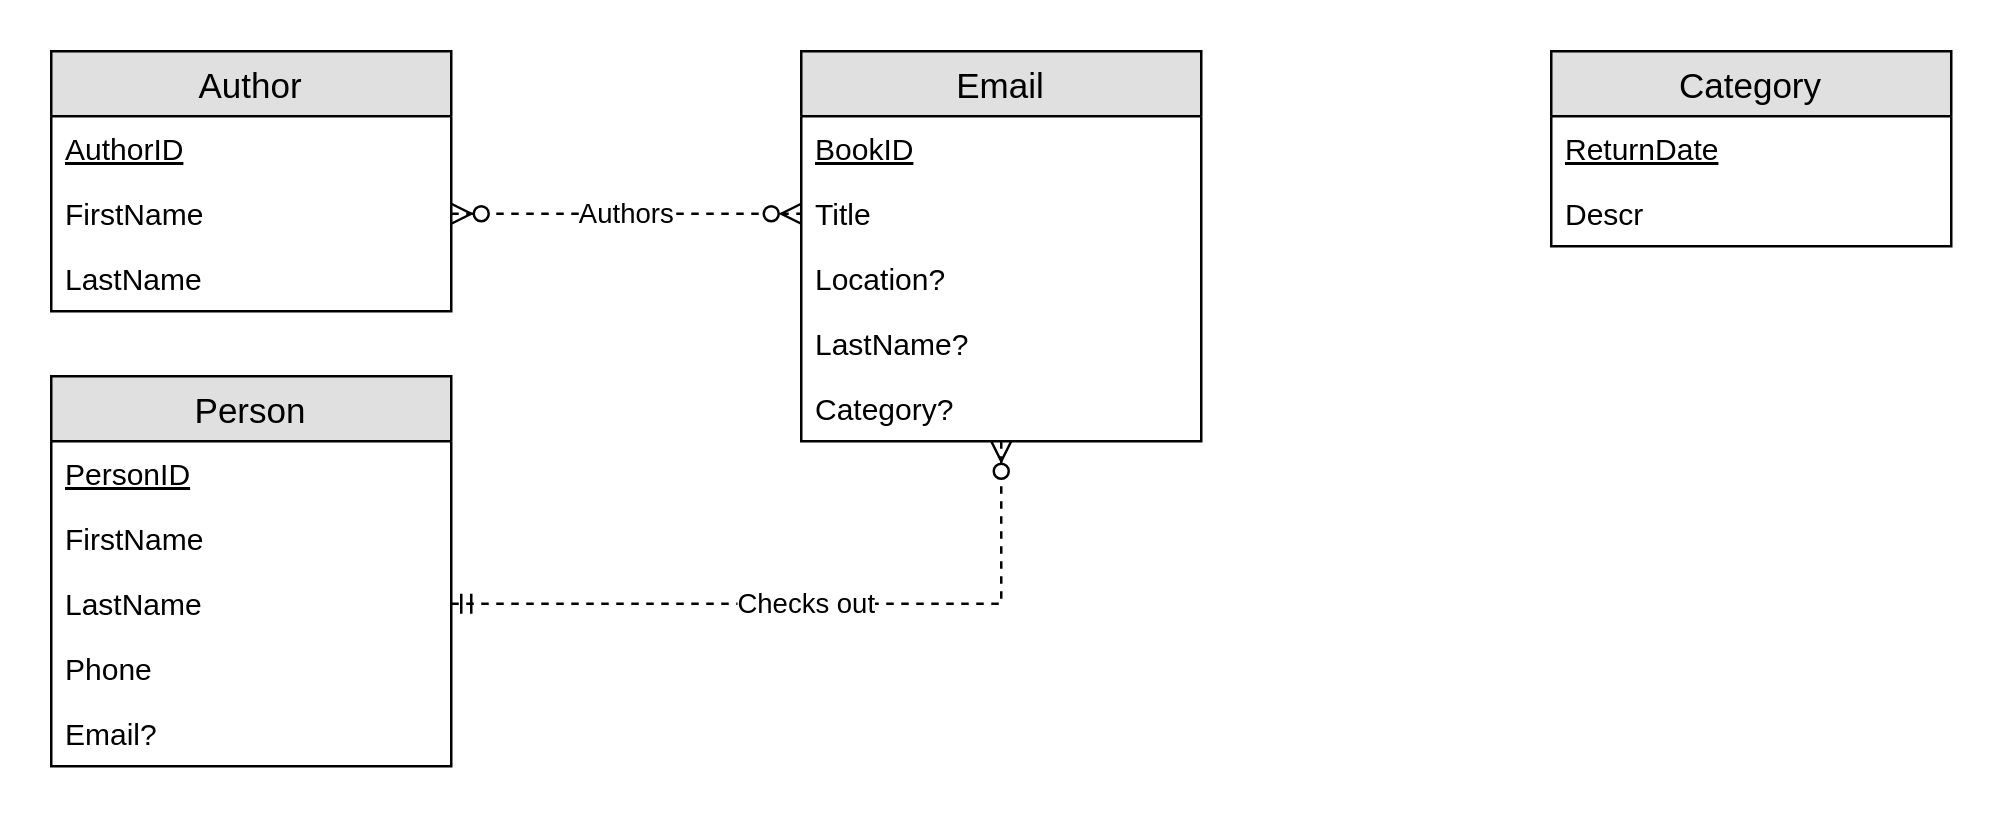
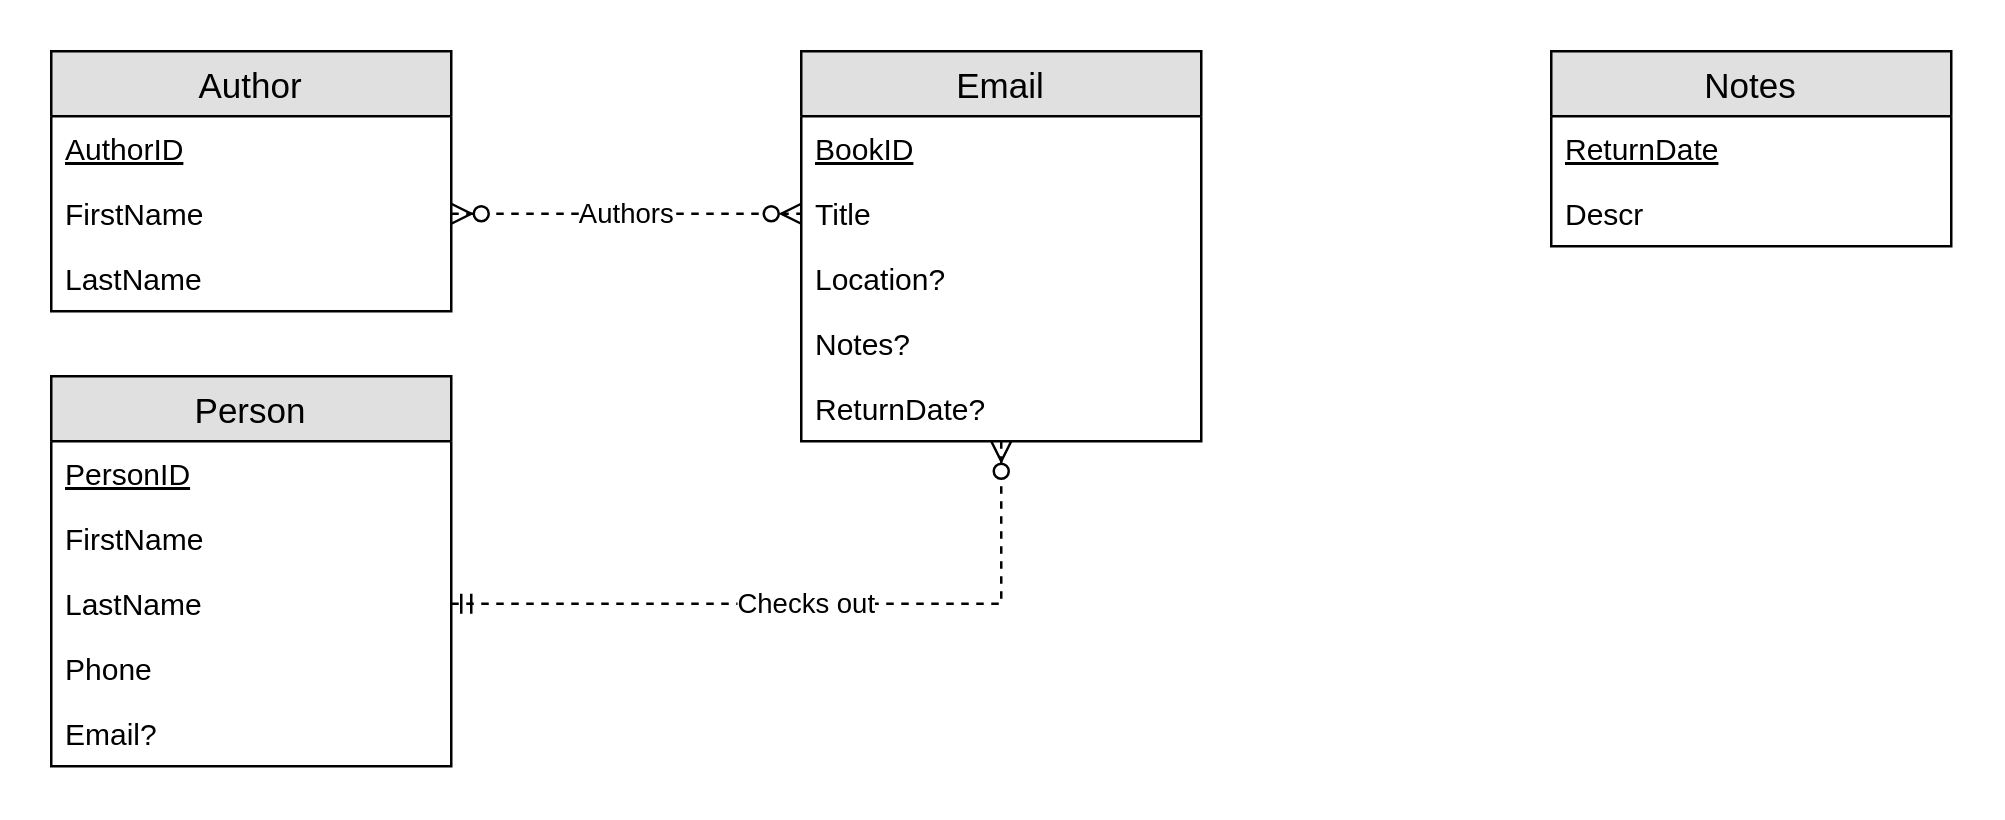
(1750, 86) -> (1750, 86)
(891, 345) -> (865, 345)
(891, 410) -> (907, 410)
